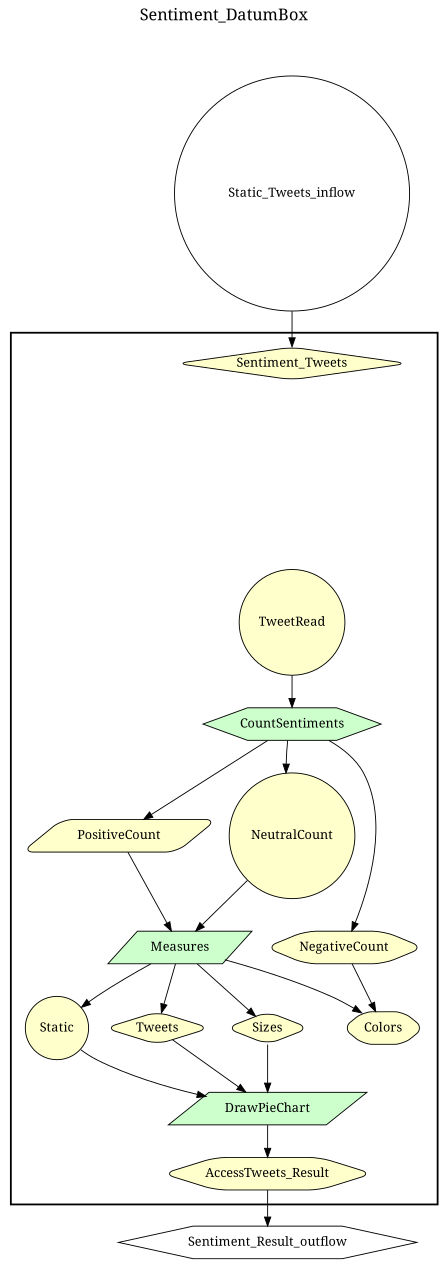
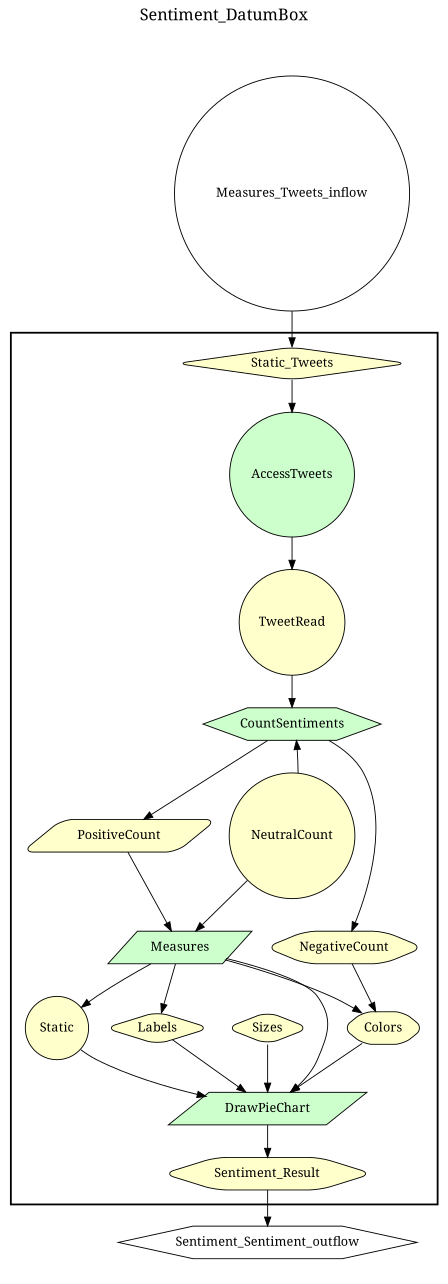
(292, 193) -> (292, 193)
(292, 363) -> (292, 363)
none -> (292, 475)
(287, 752) -> (298, 761)
(223, 987) -> (318, 997)
(157, 1028) -> (157, 1028)
none -> (330, 1065)
(268, 1174) -> (268, 1174)
(268, 1242) -> (268, 1242)
